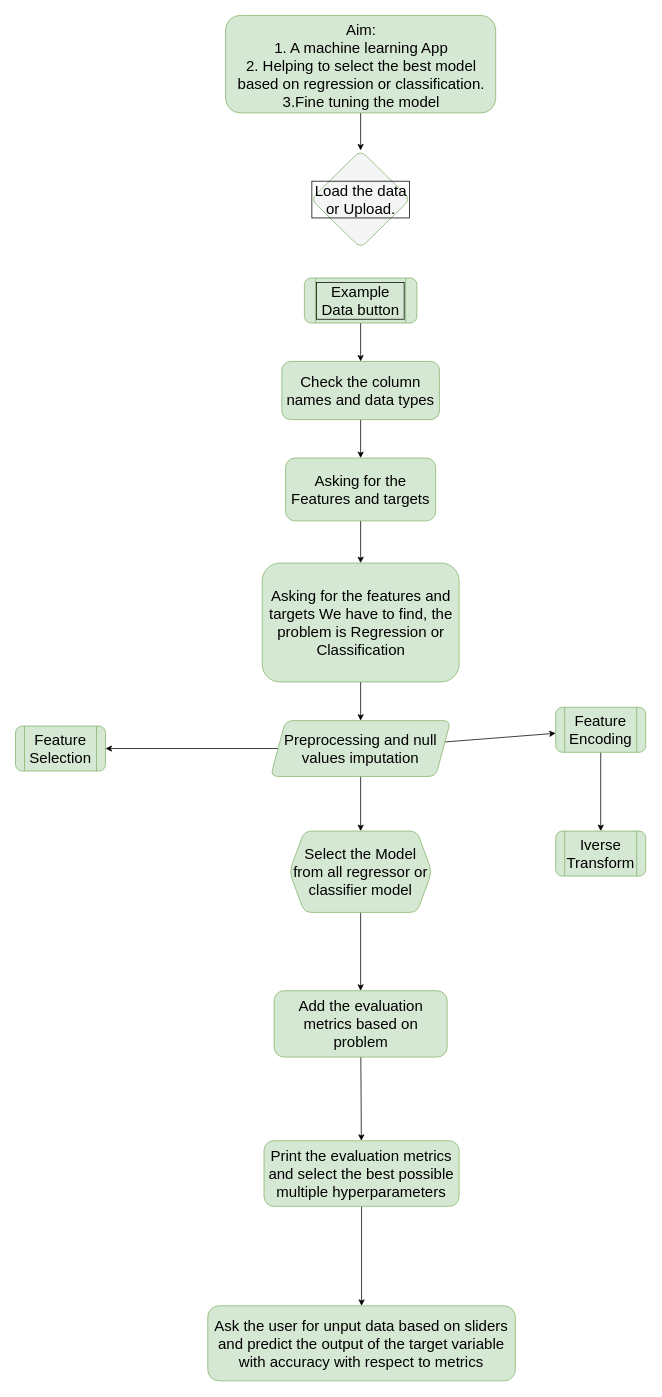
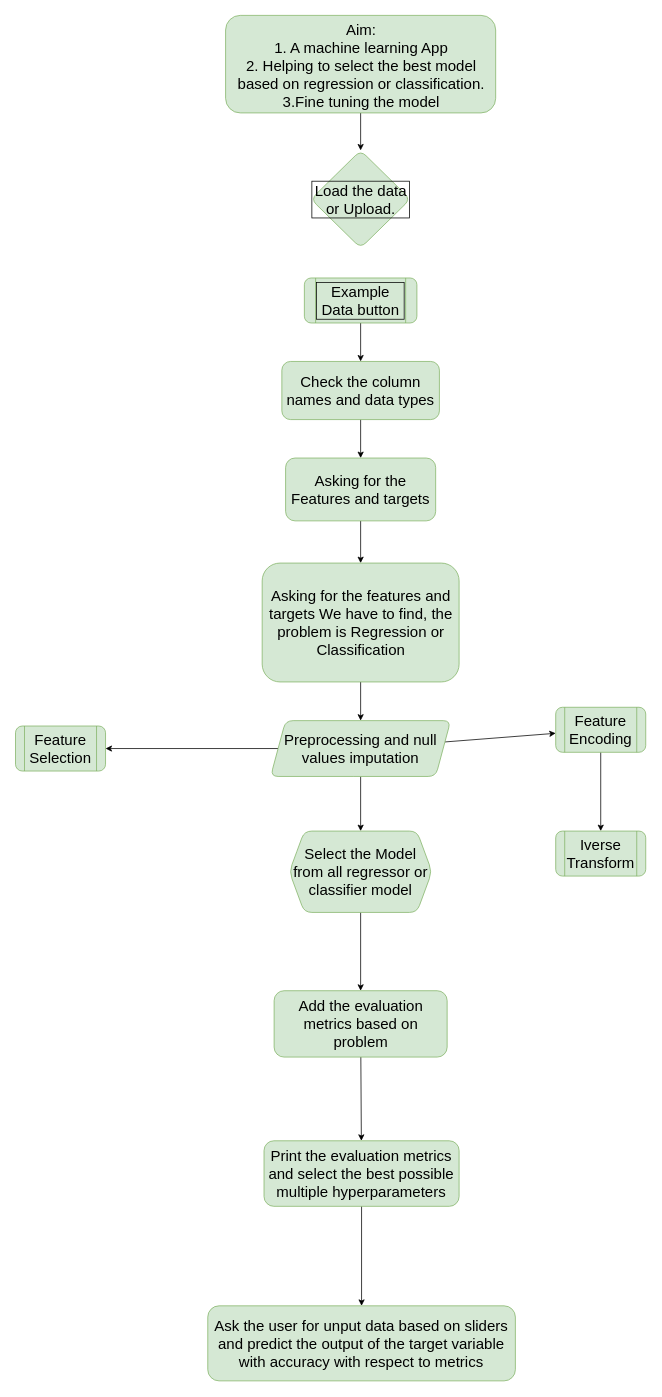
(360, 199) -> (360, 199)
